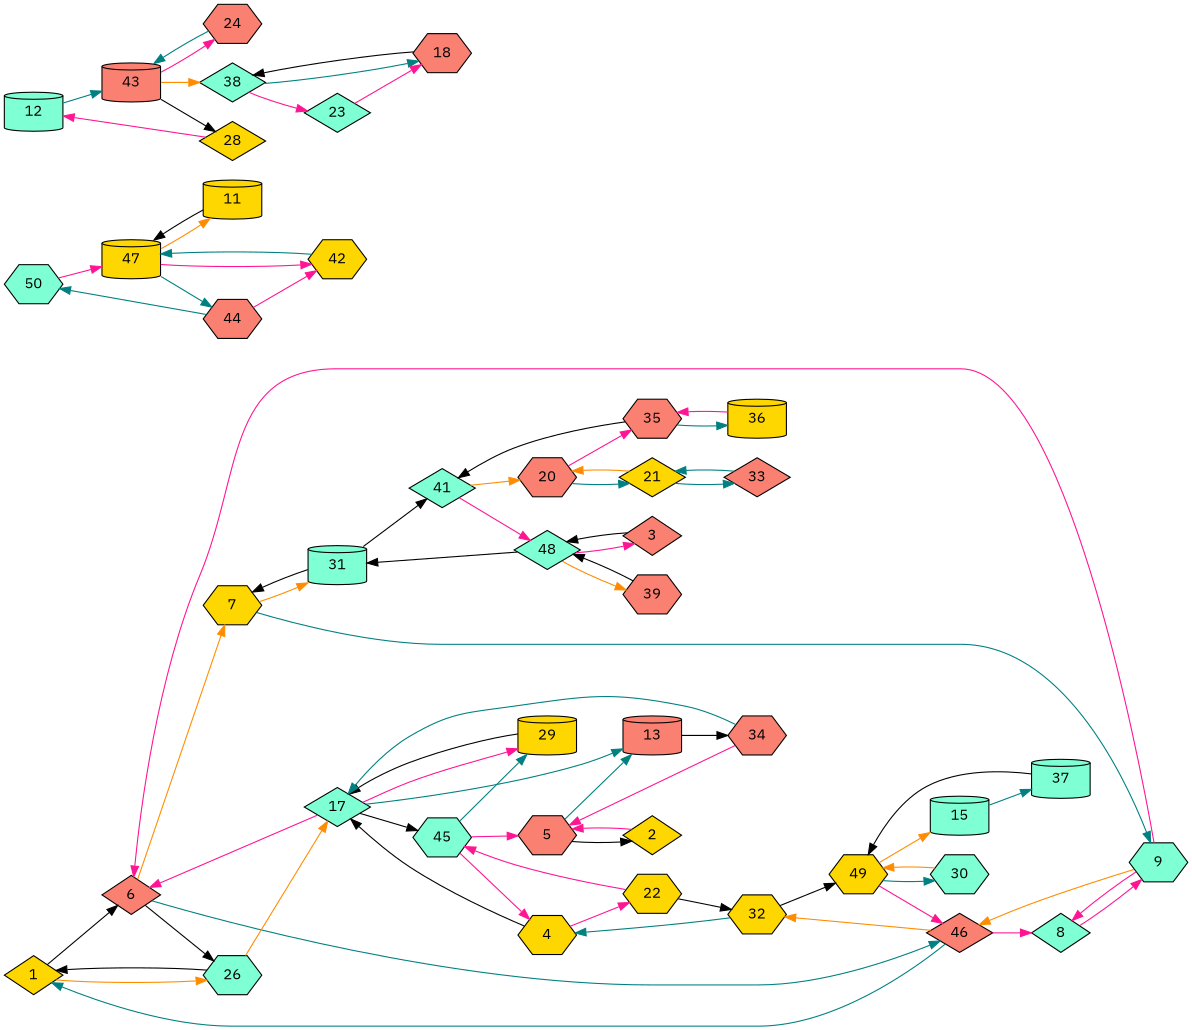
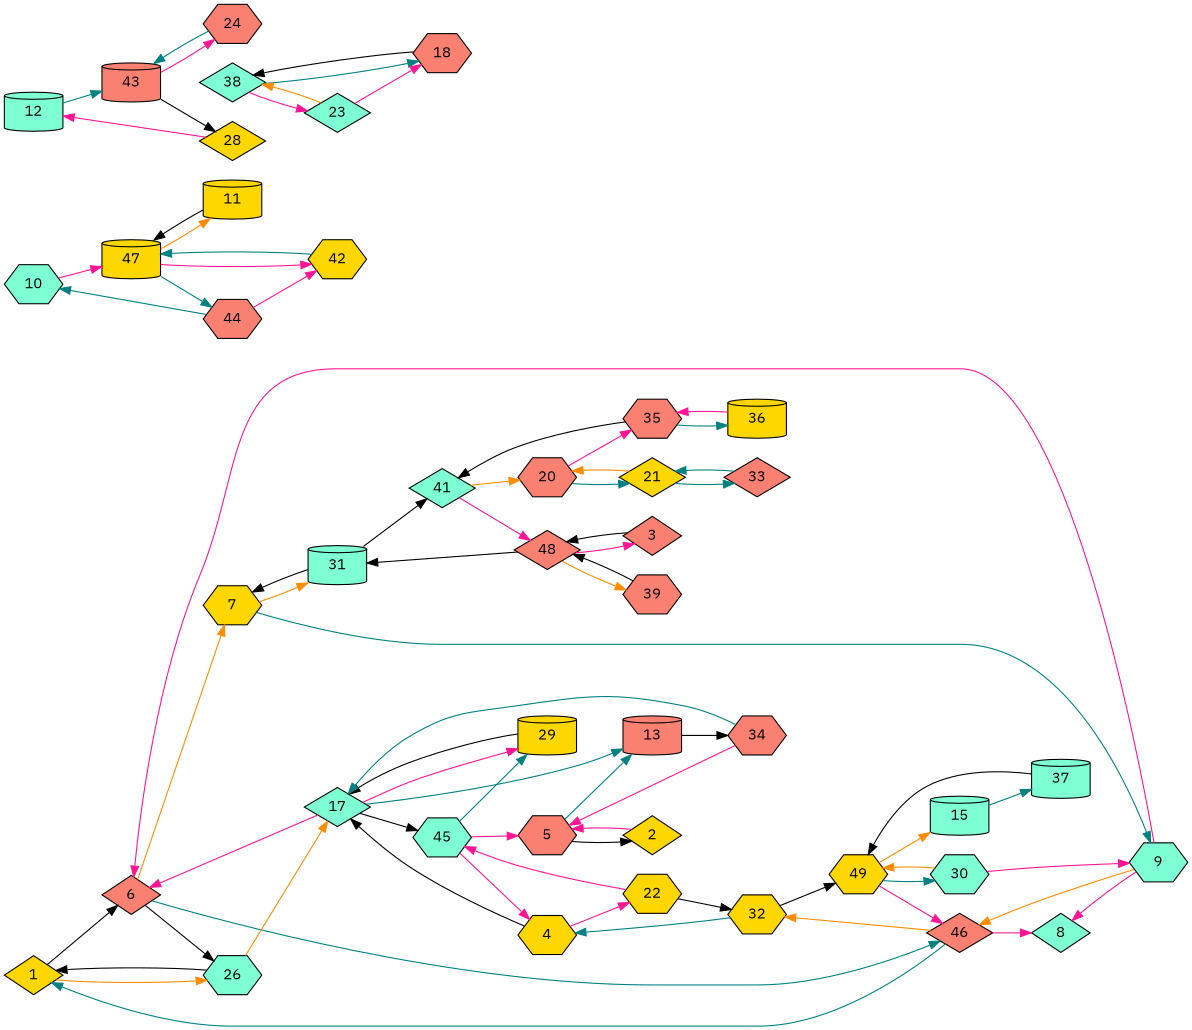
(175, 82) -> (297, 94)
(34, 284) -> (34, 284)
(547, 550) -> (547, 550)
(1107, 907) -> (1053, 866)
